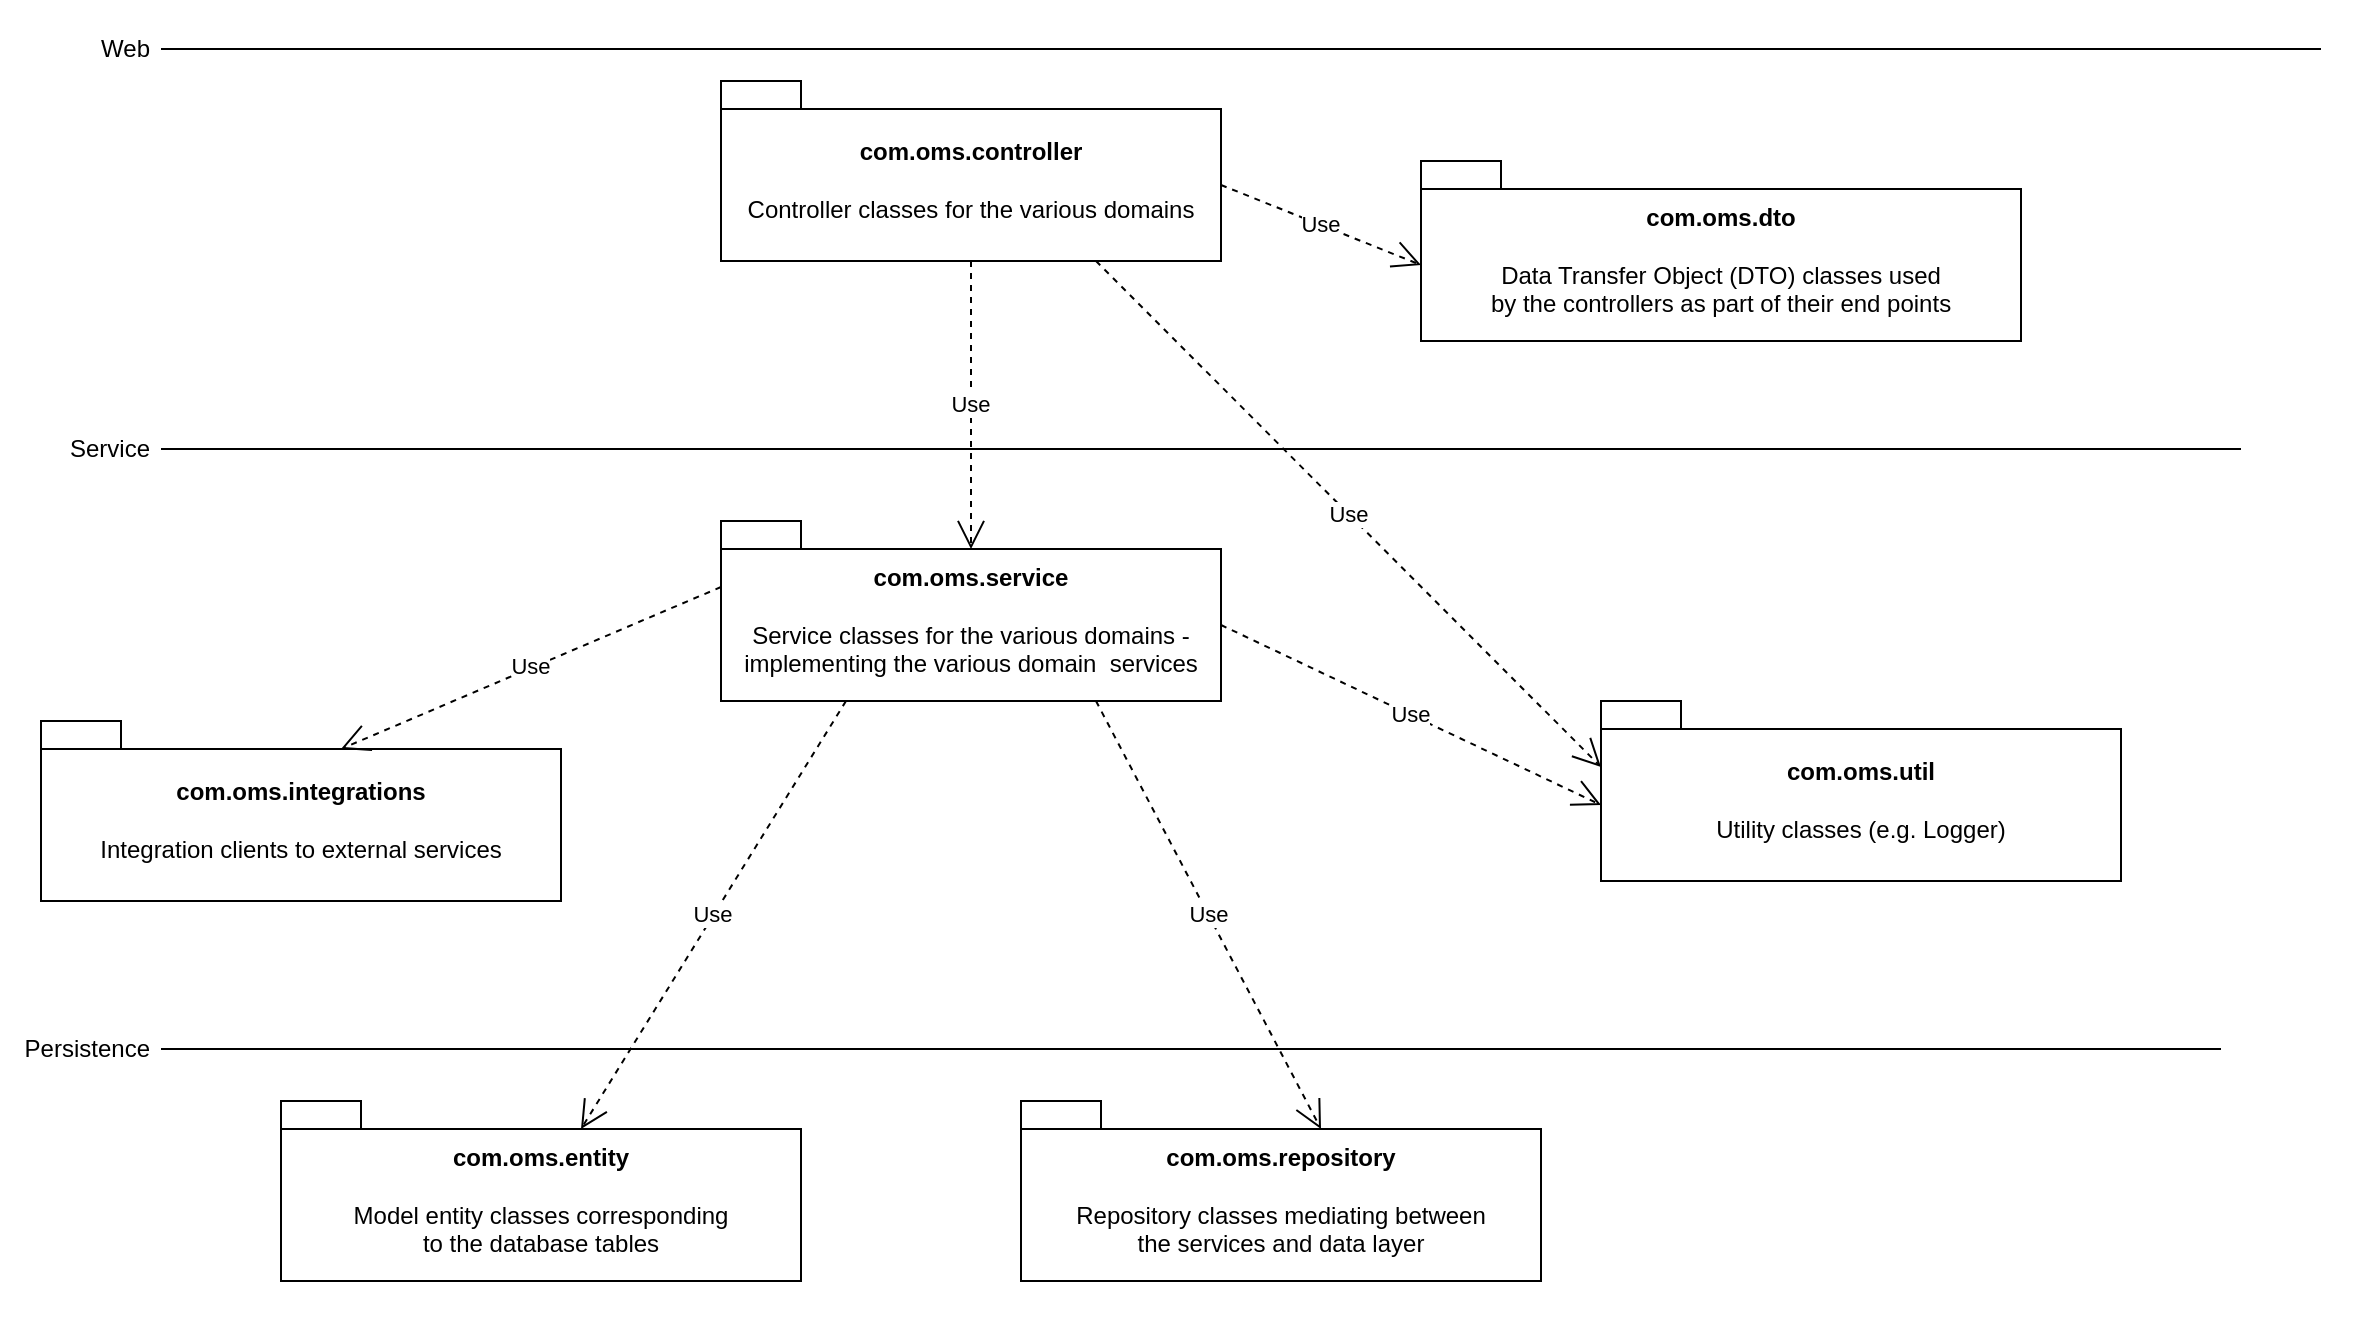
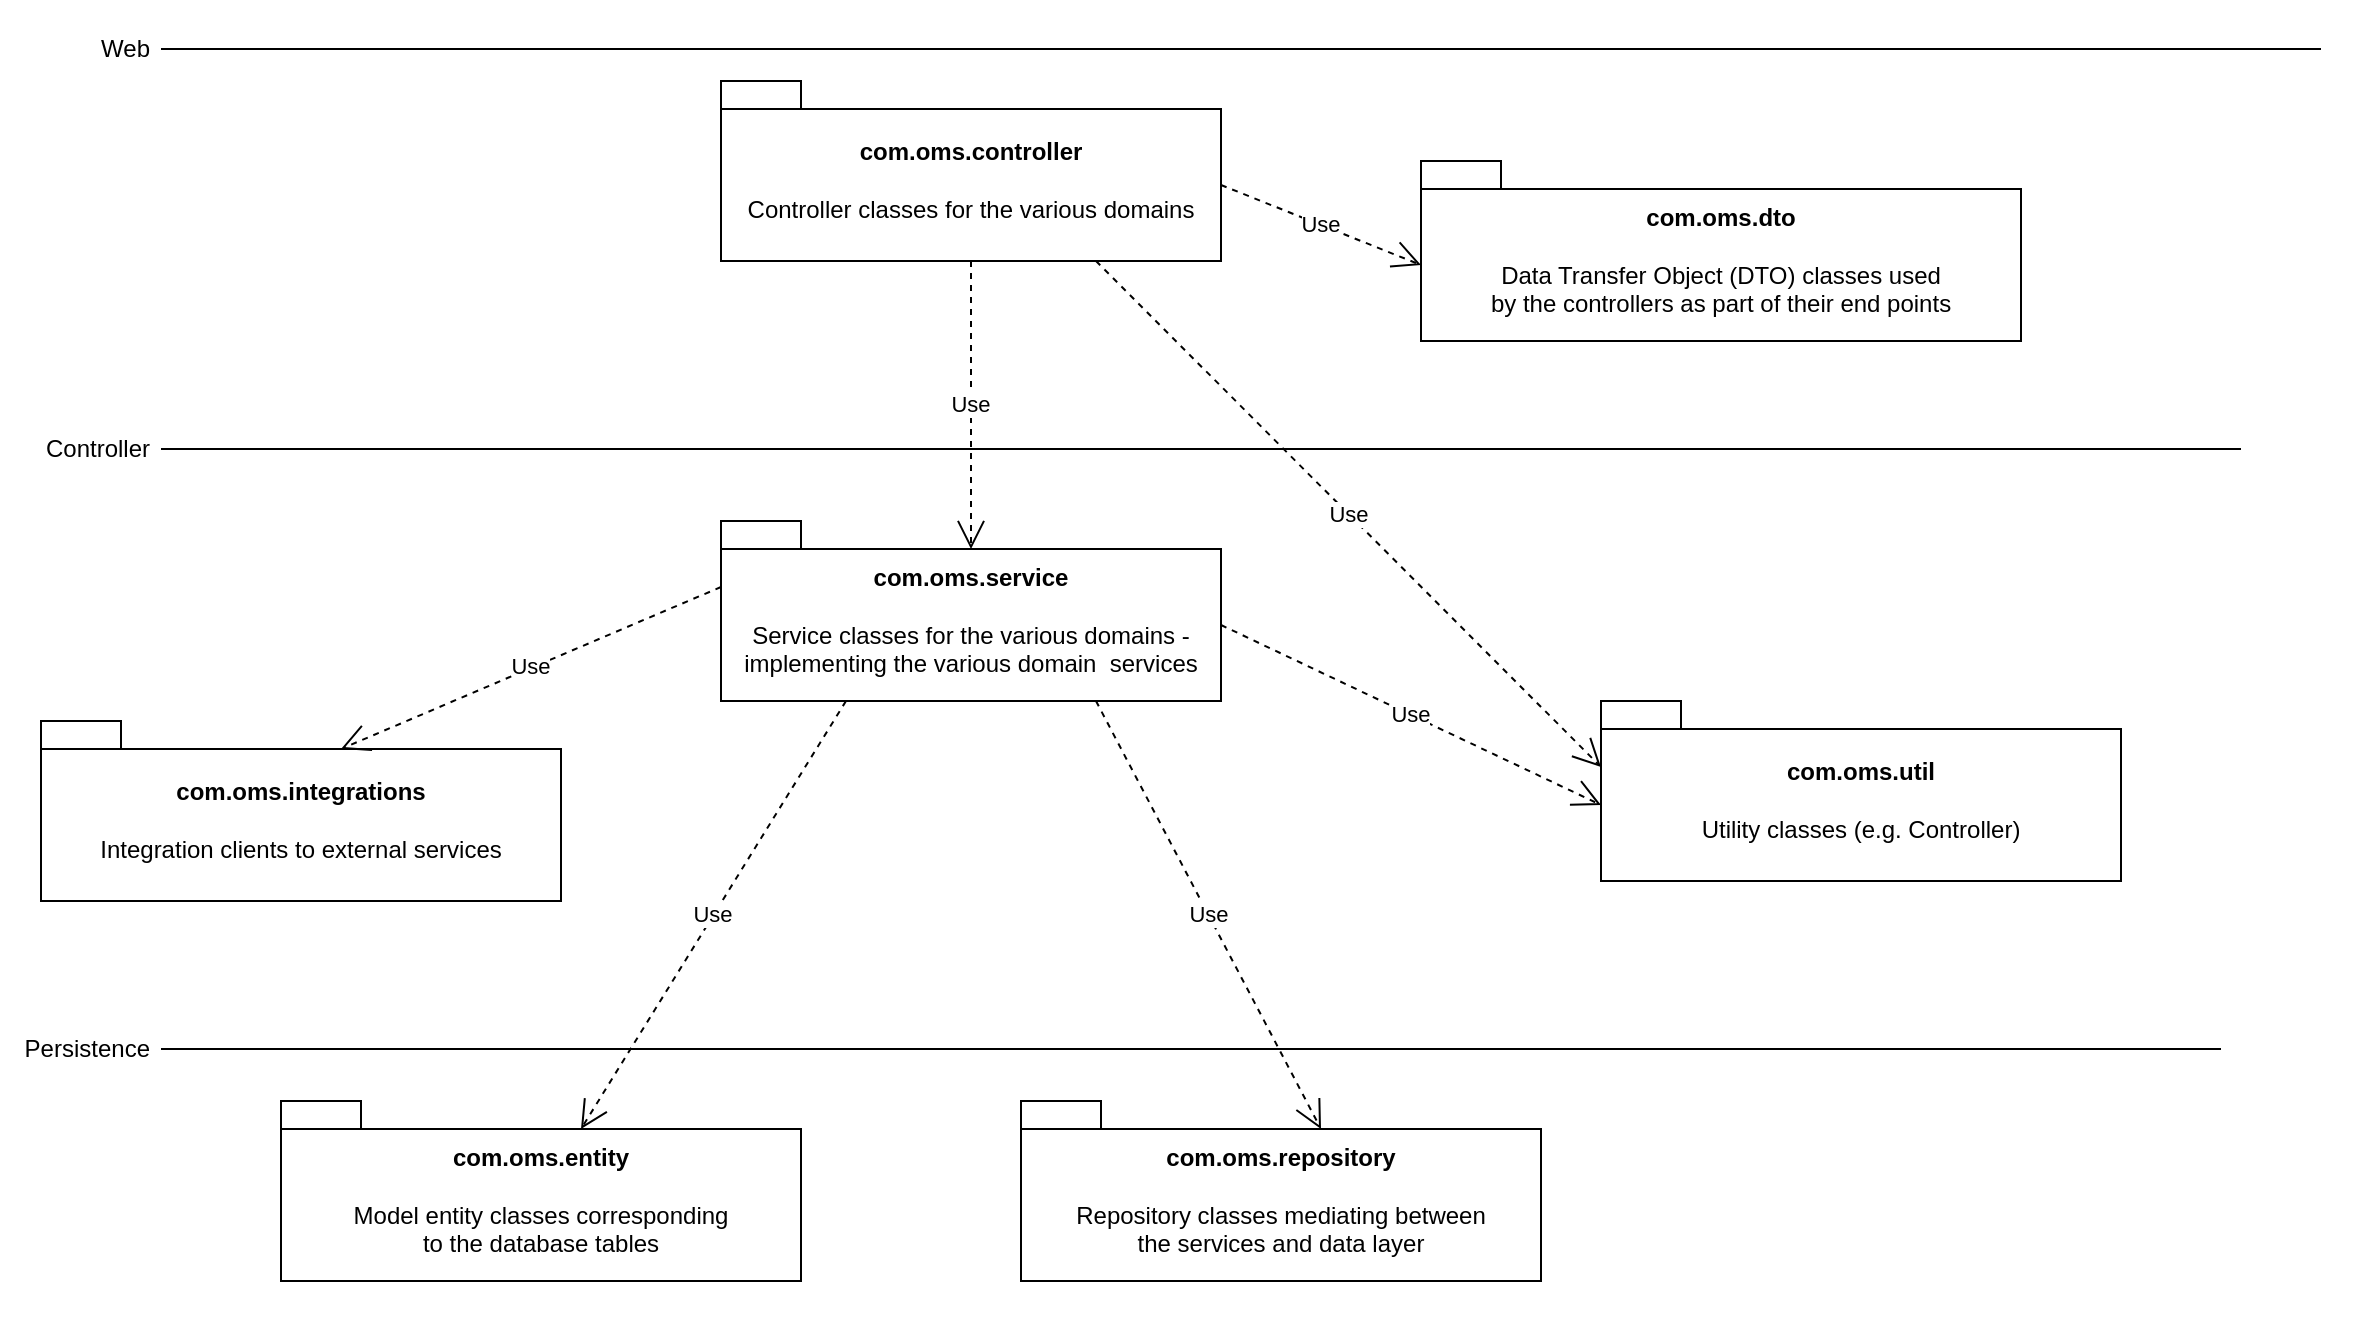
(106, 449) -> (89, 449)
(1862, 801) -> (1862, 801)
